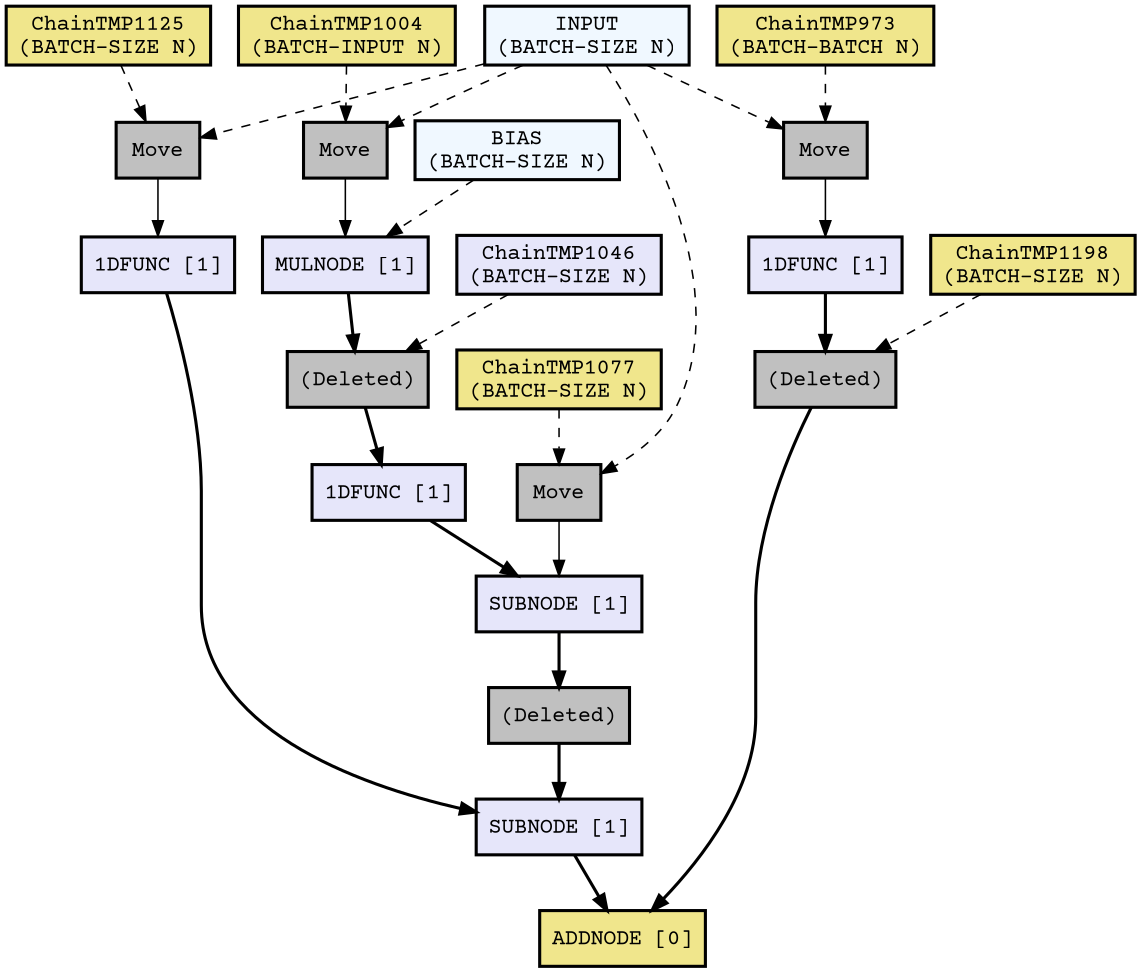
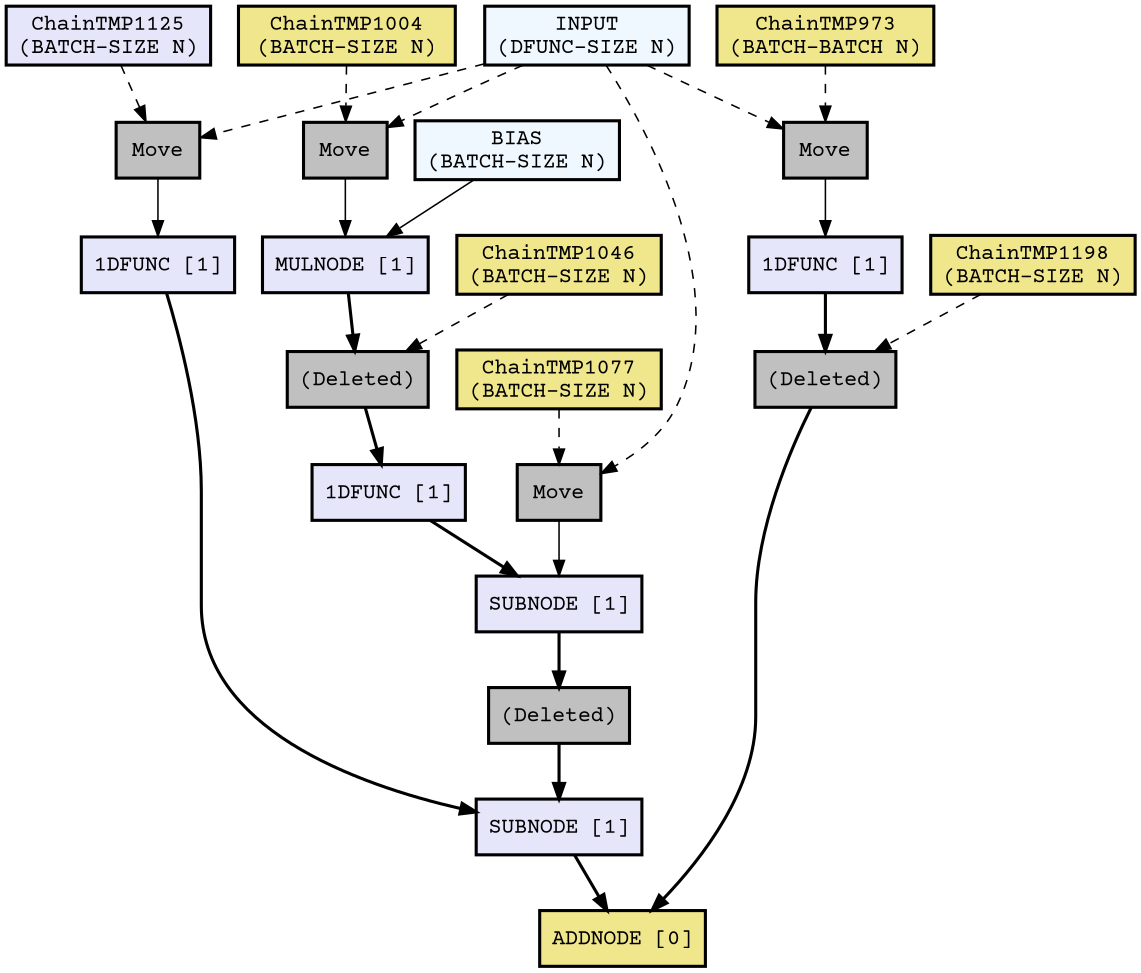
(108, 36) -> (108, 36)
(347, 36) -> (347, 36)
(587, 36) -> (587, 36)
(437, 204) -> (437, 204)
(559, 265) -> (559, 265)
